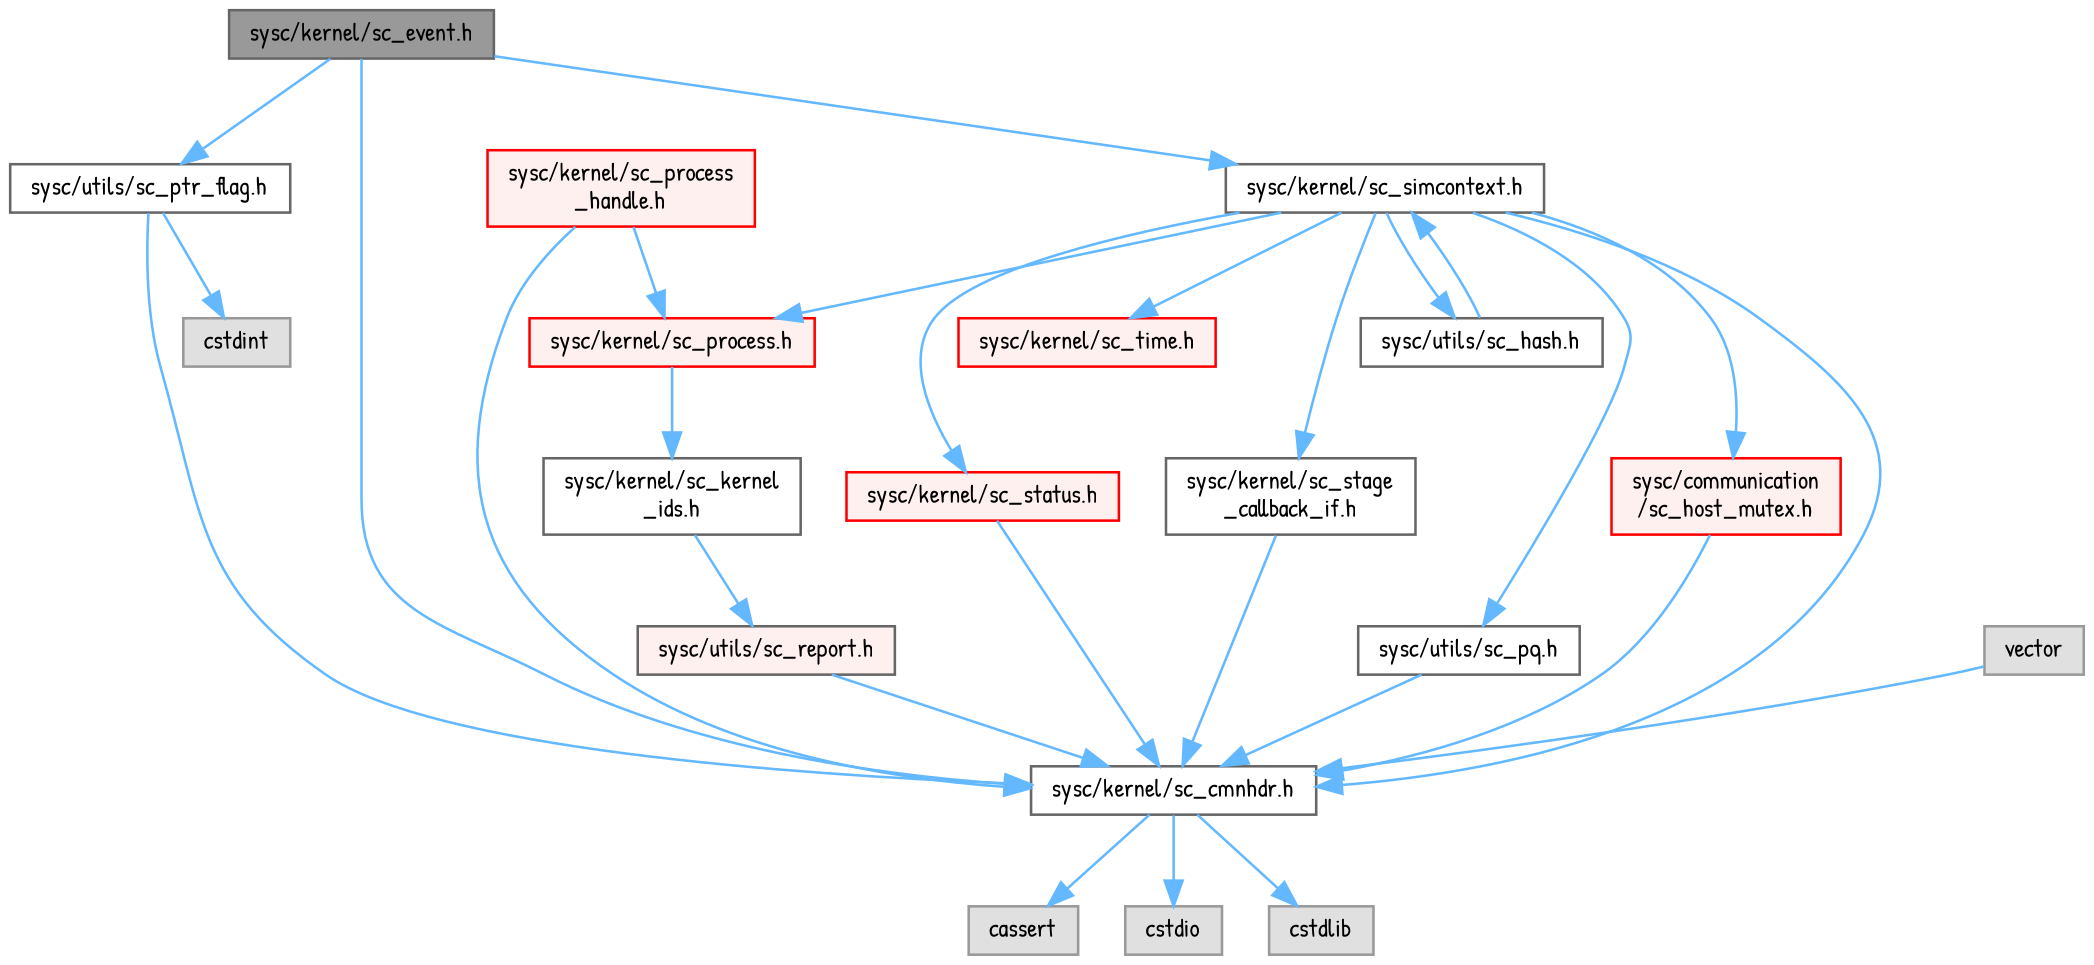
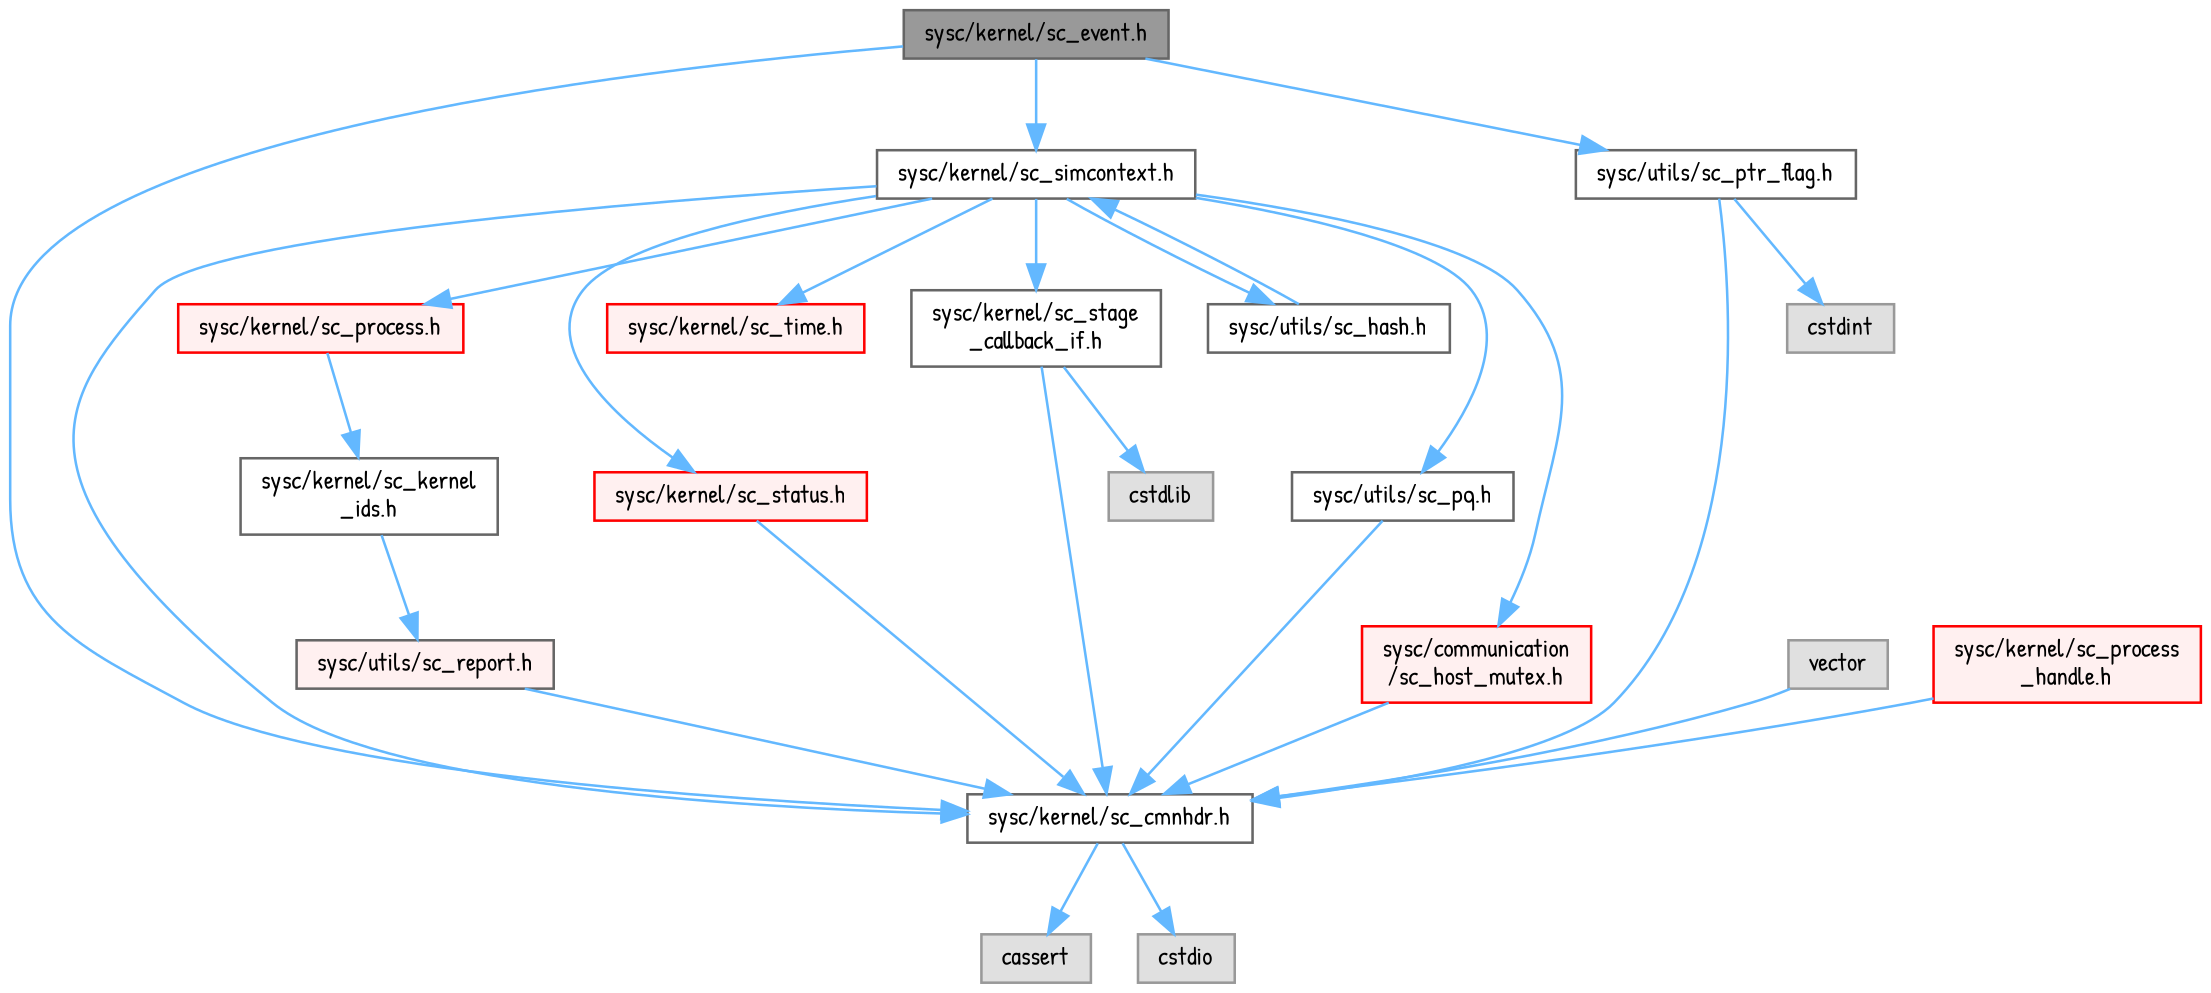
(645, 260) -> none
(1238, 851) -> (1096, 409)
